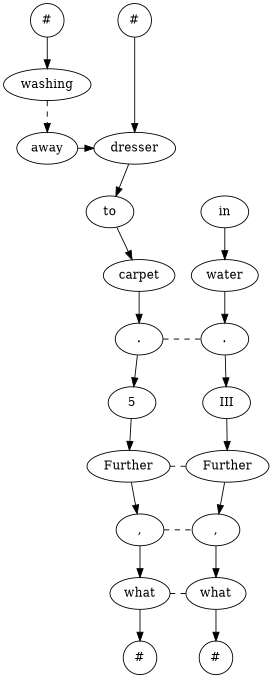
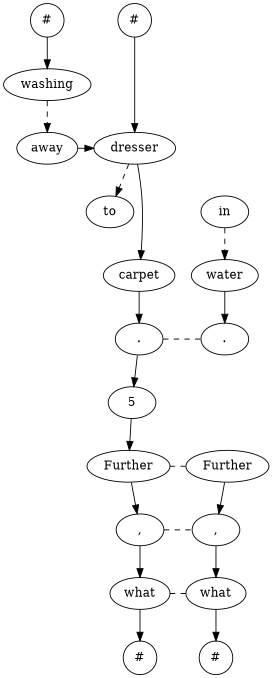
(124, 176) -> (124, 176)
(123, 239) -> (142, 207)
(225, 239) -> (225, 239)
(227, 403) -> none
